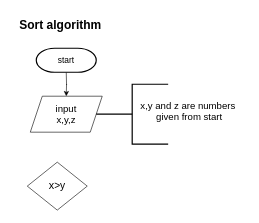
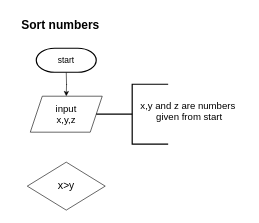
(61, 24) -> (61, 24)
(57, 186) -> (66, 186)
